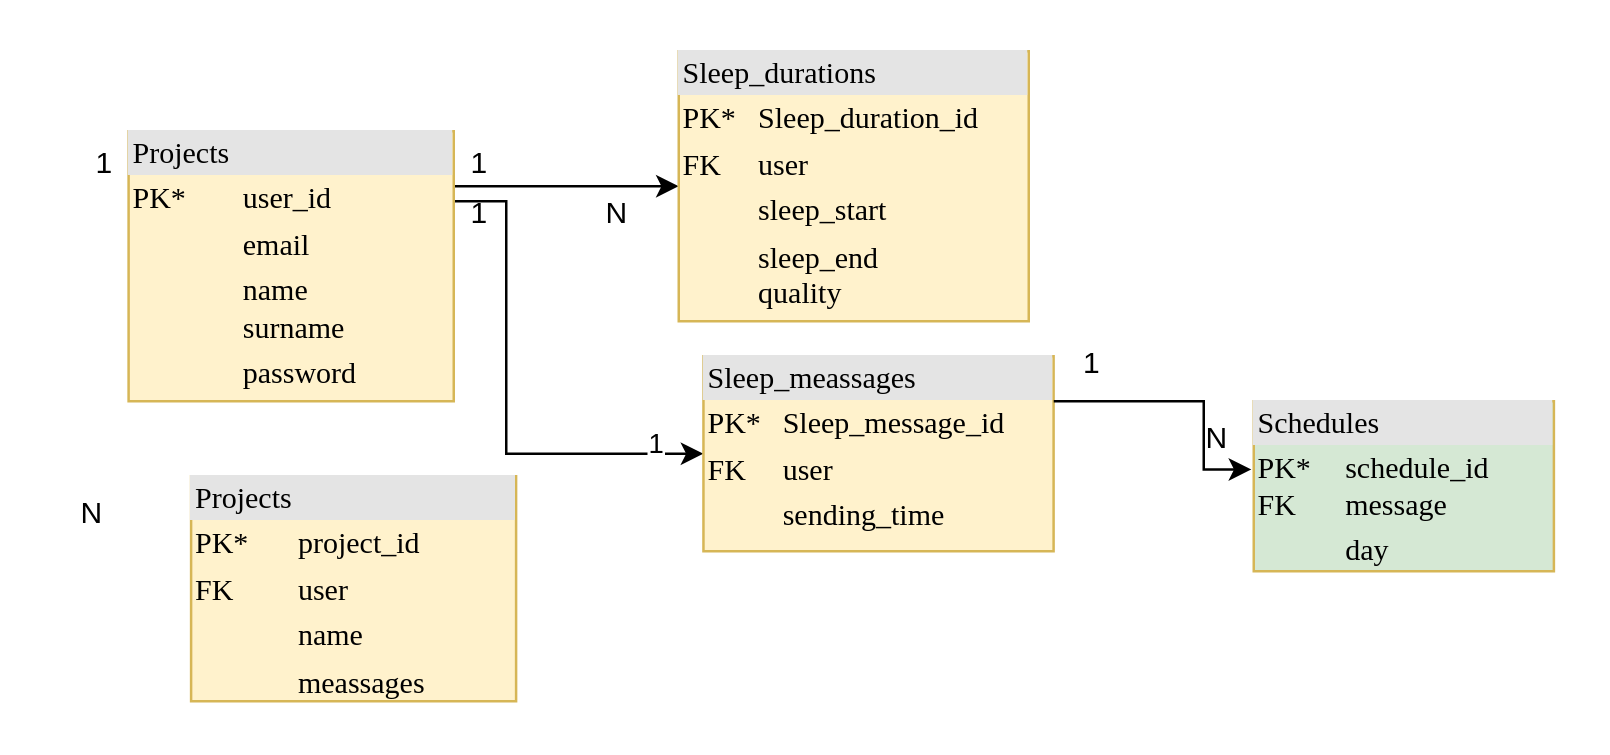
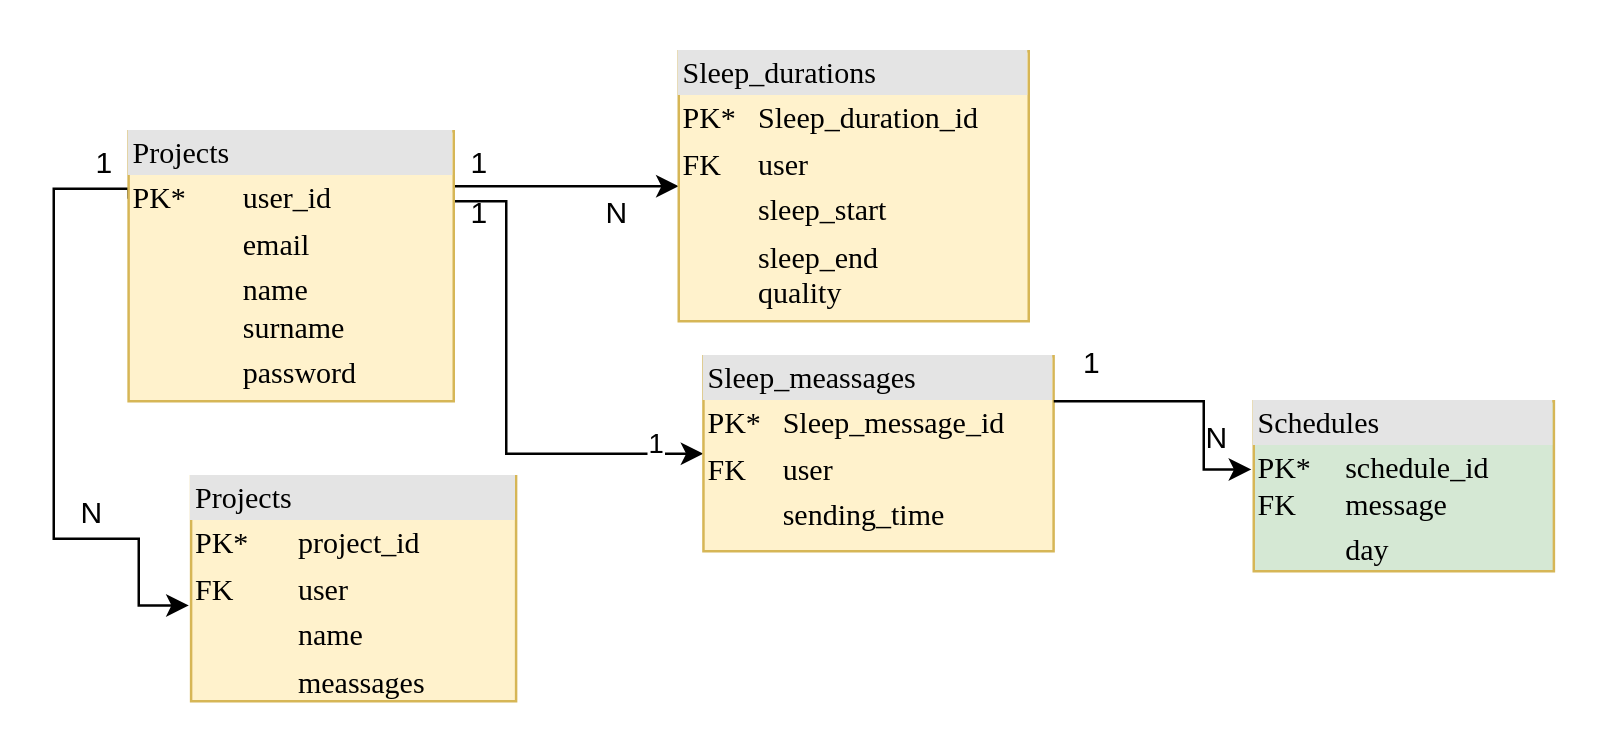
none -> (54, 419)
